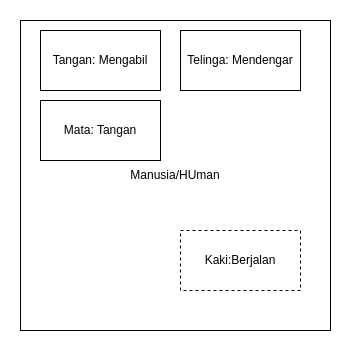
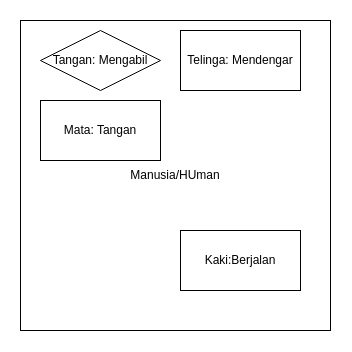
(101, 61) -> (101, 61)
(241, 261) -> (241, 261)
